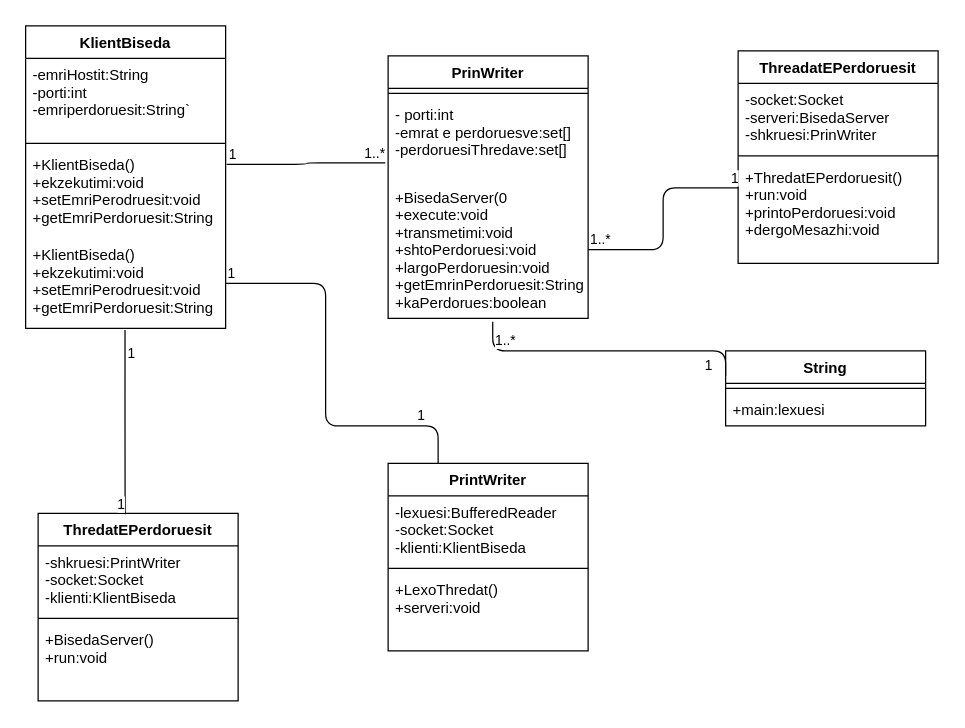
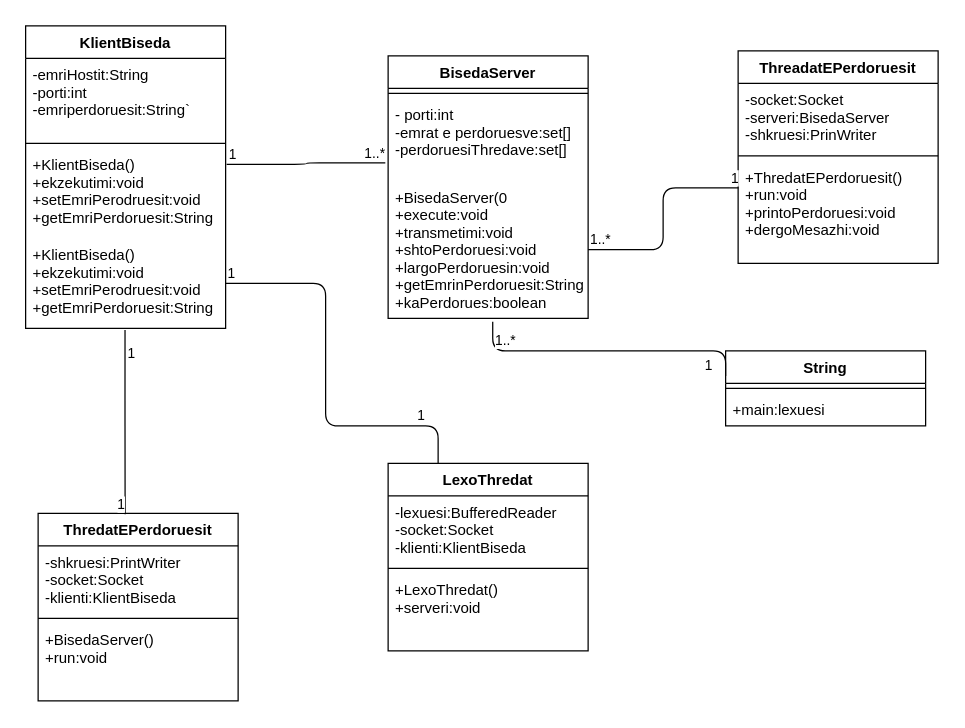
(488, 73) -> (488, 73)
(488, 480) -> (488, 480)
